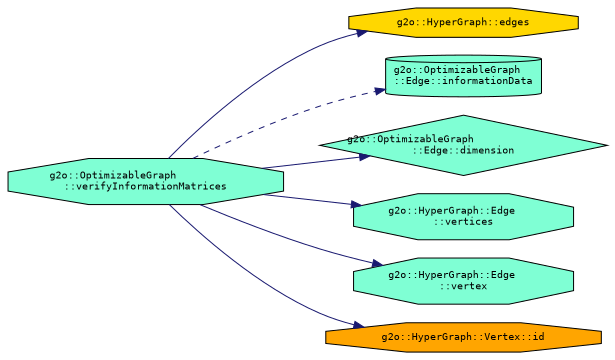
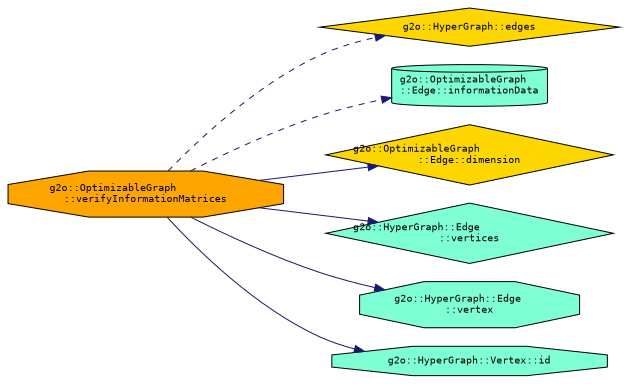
(464, 23) -> (470, 27)
(255, 84) -> (262, 89)
(464, 145) -> (470, 155)
(146, 182) -> (146, 194)
(464, 217) -> (470, 233)
(464, 337) -> (470, 361)
